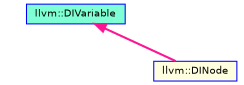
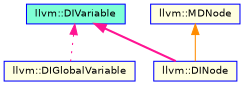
none -> (195, 14)
none -> (70, 71)
